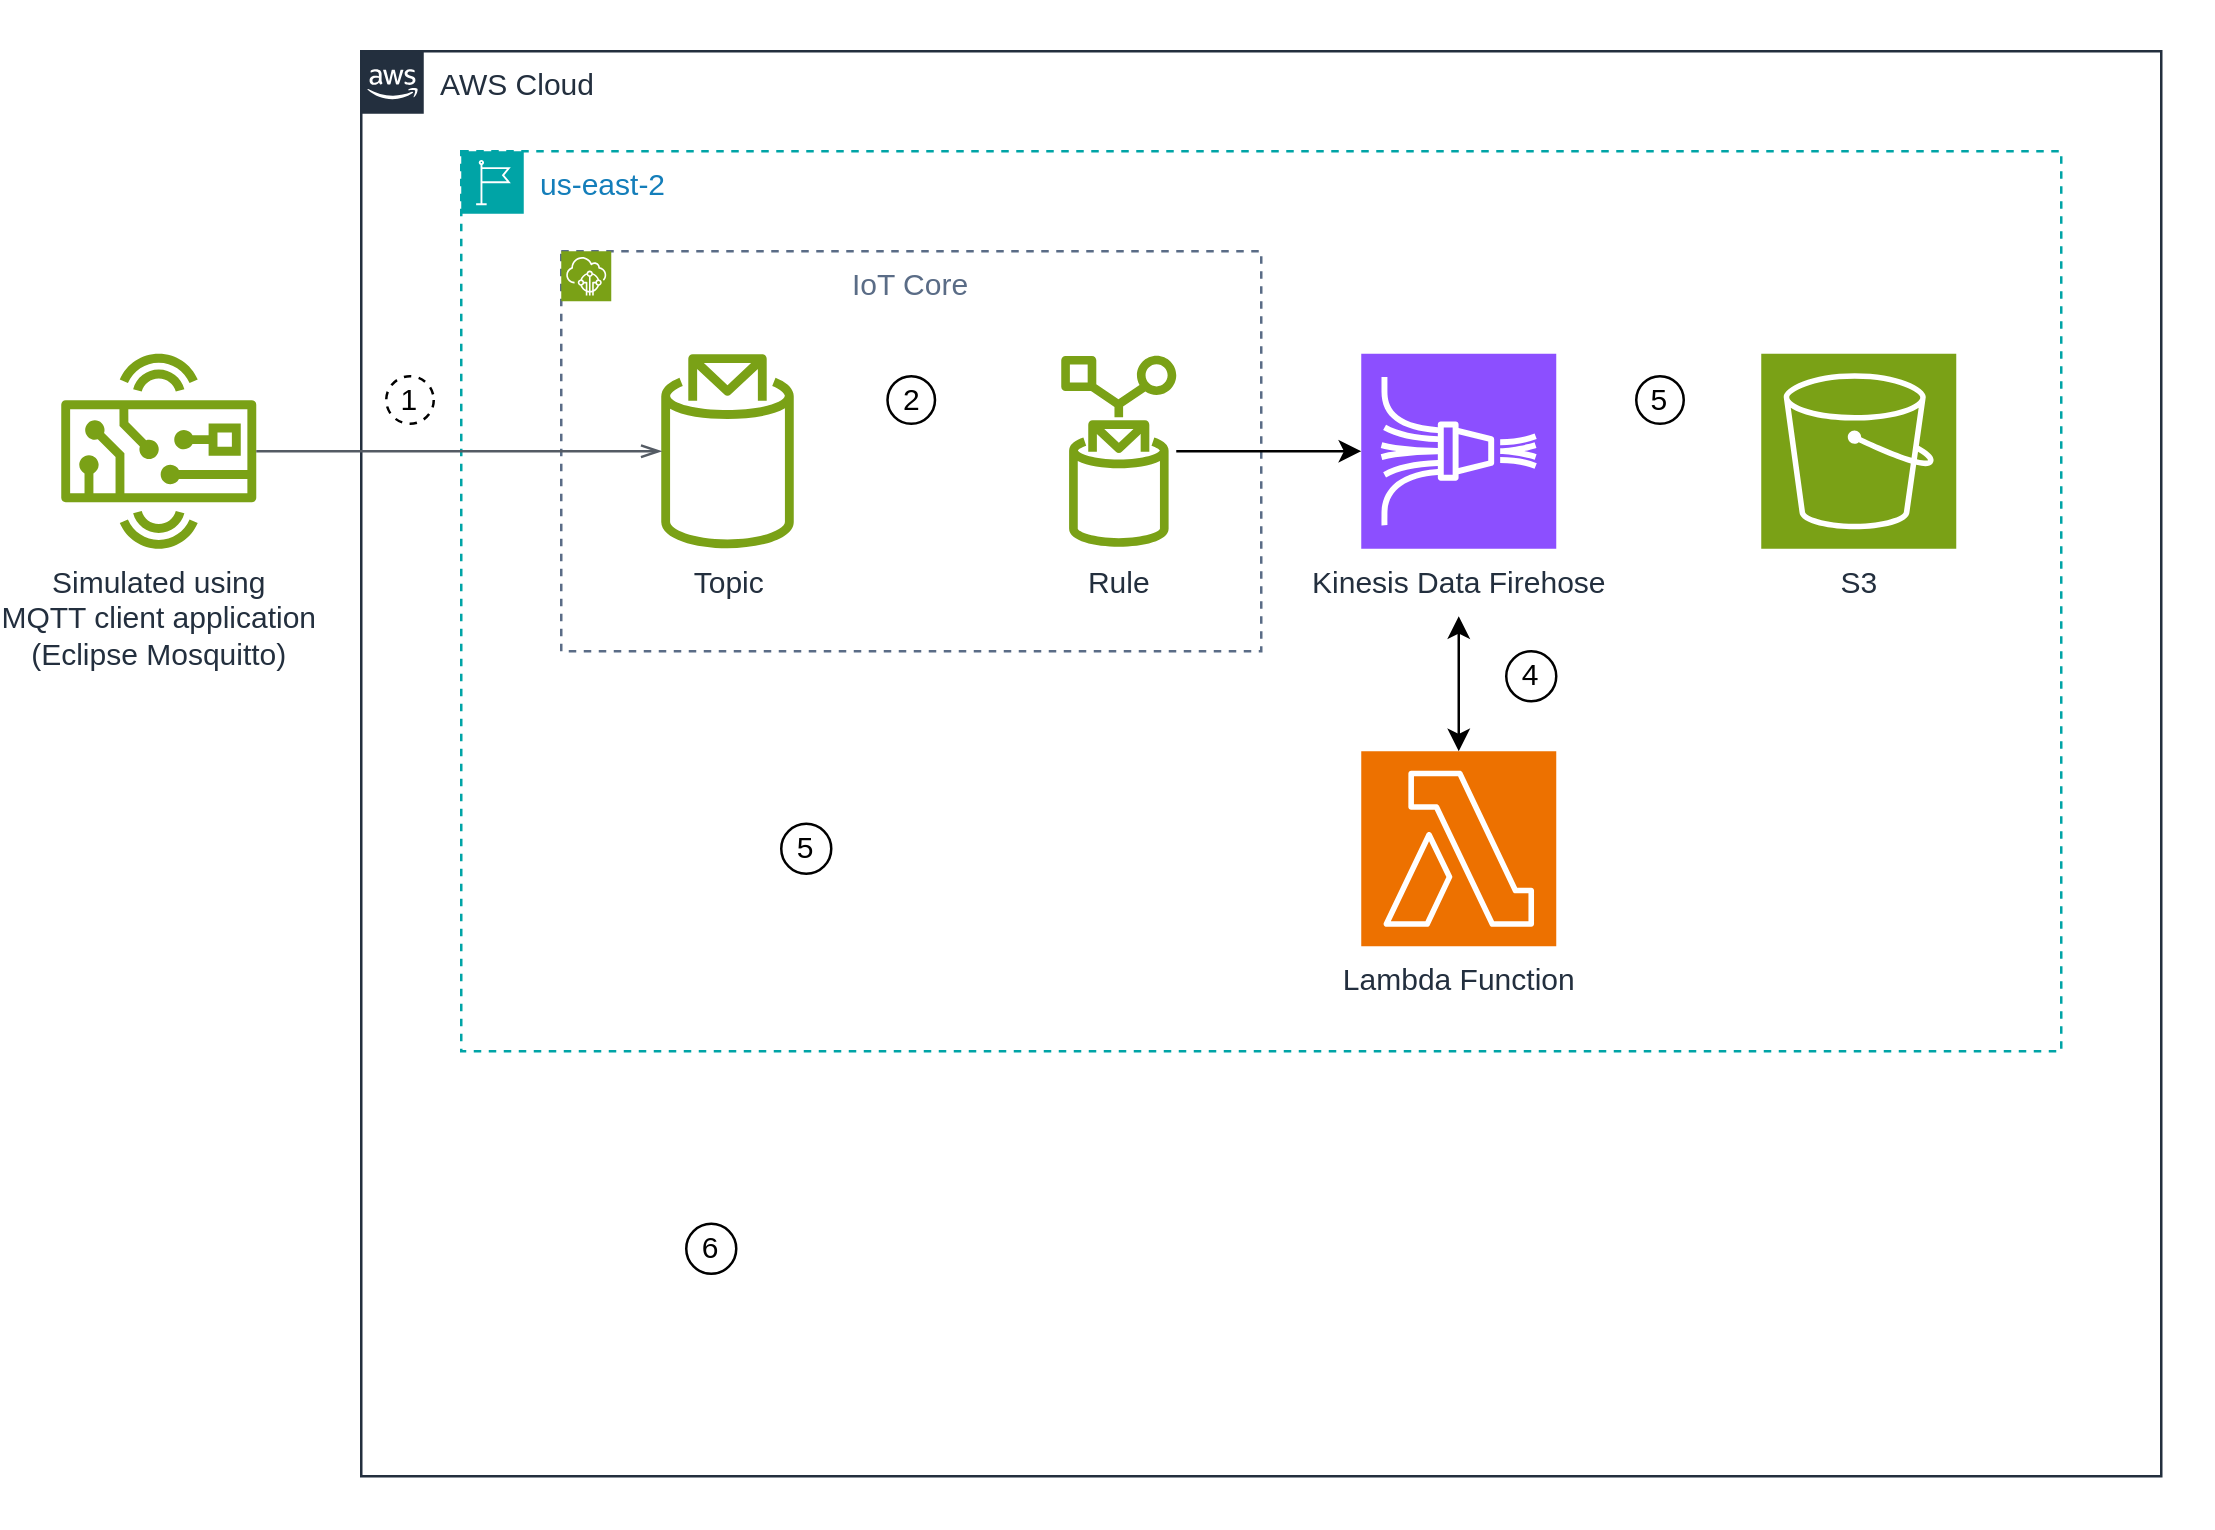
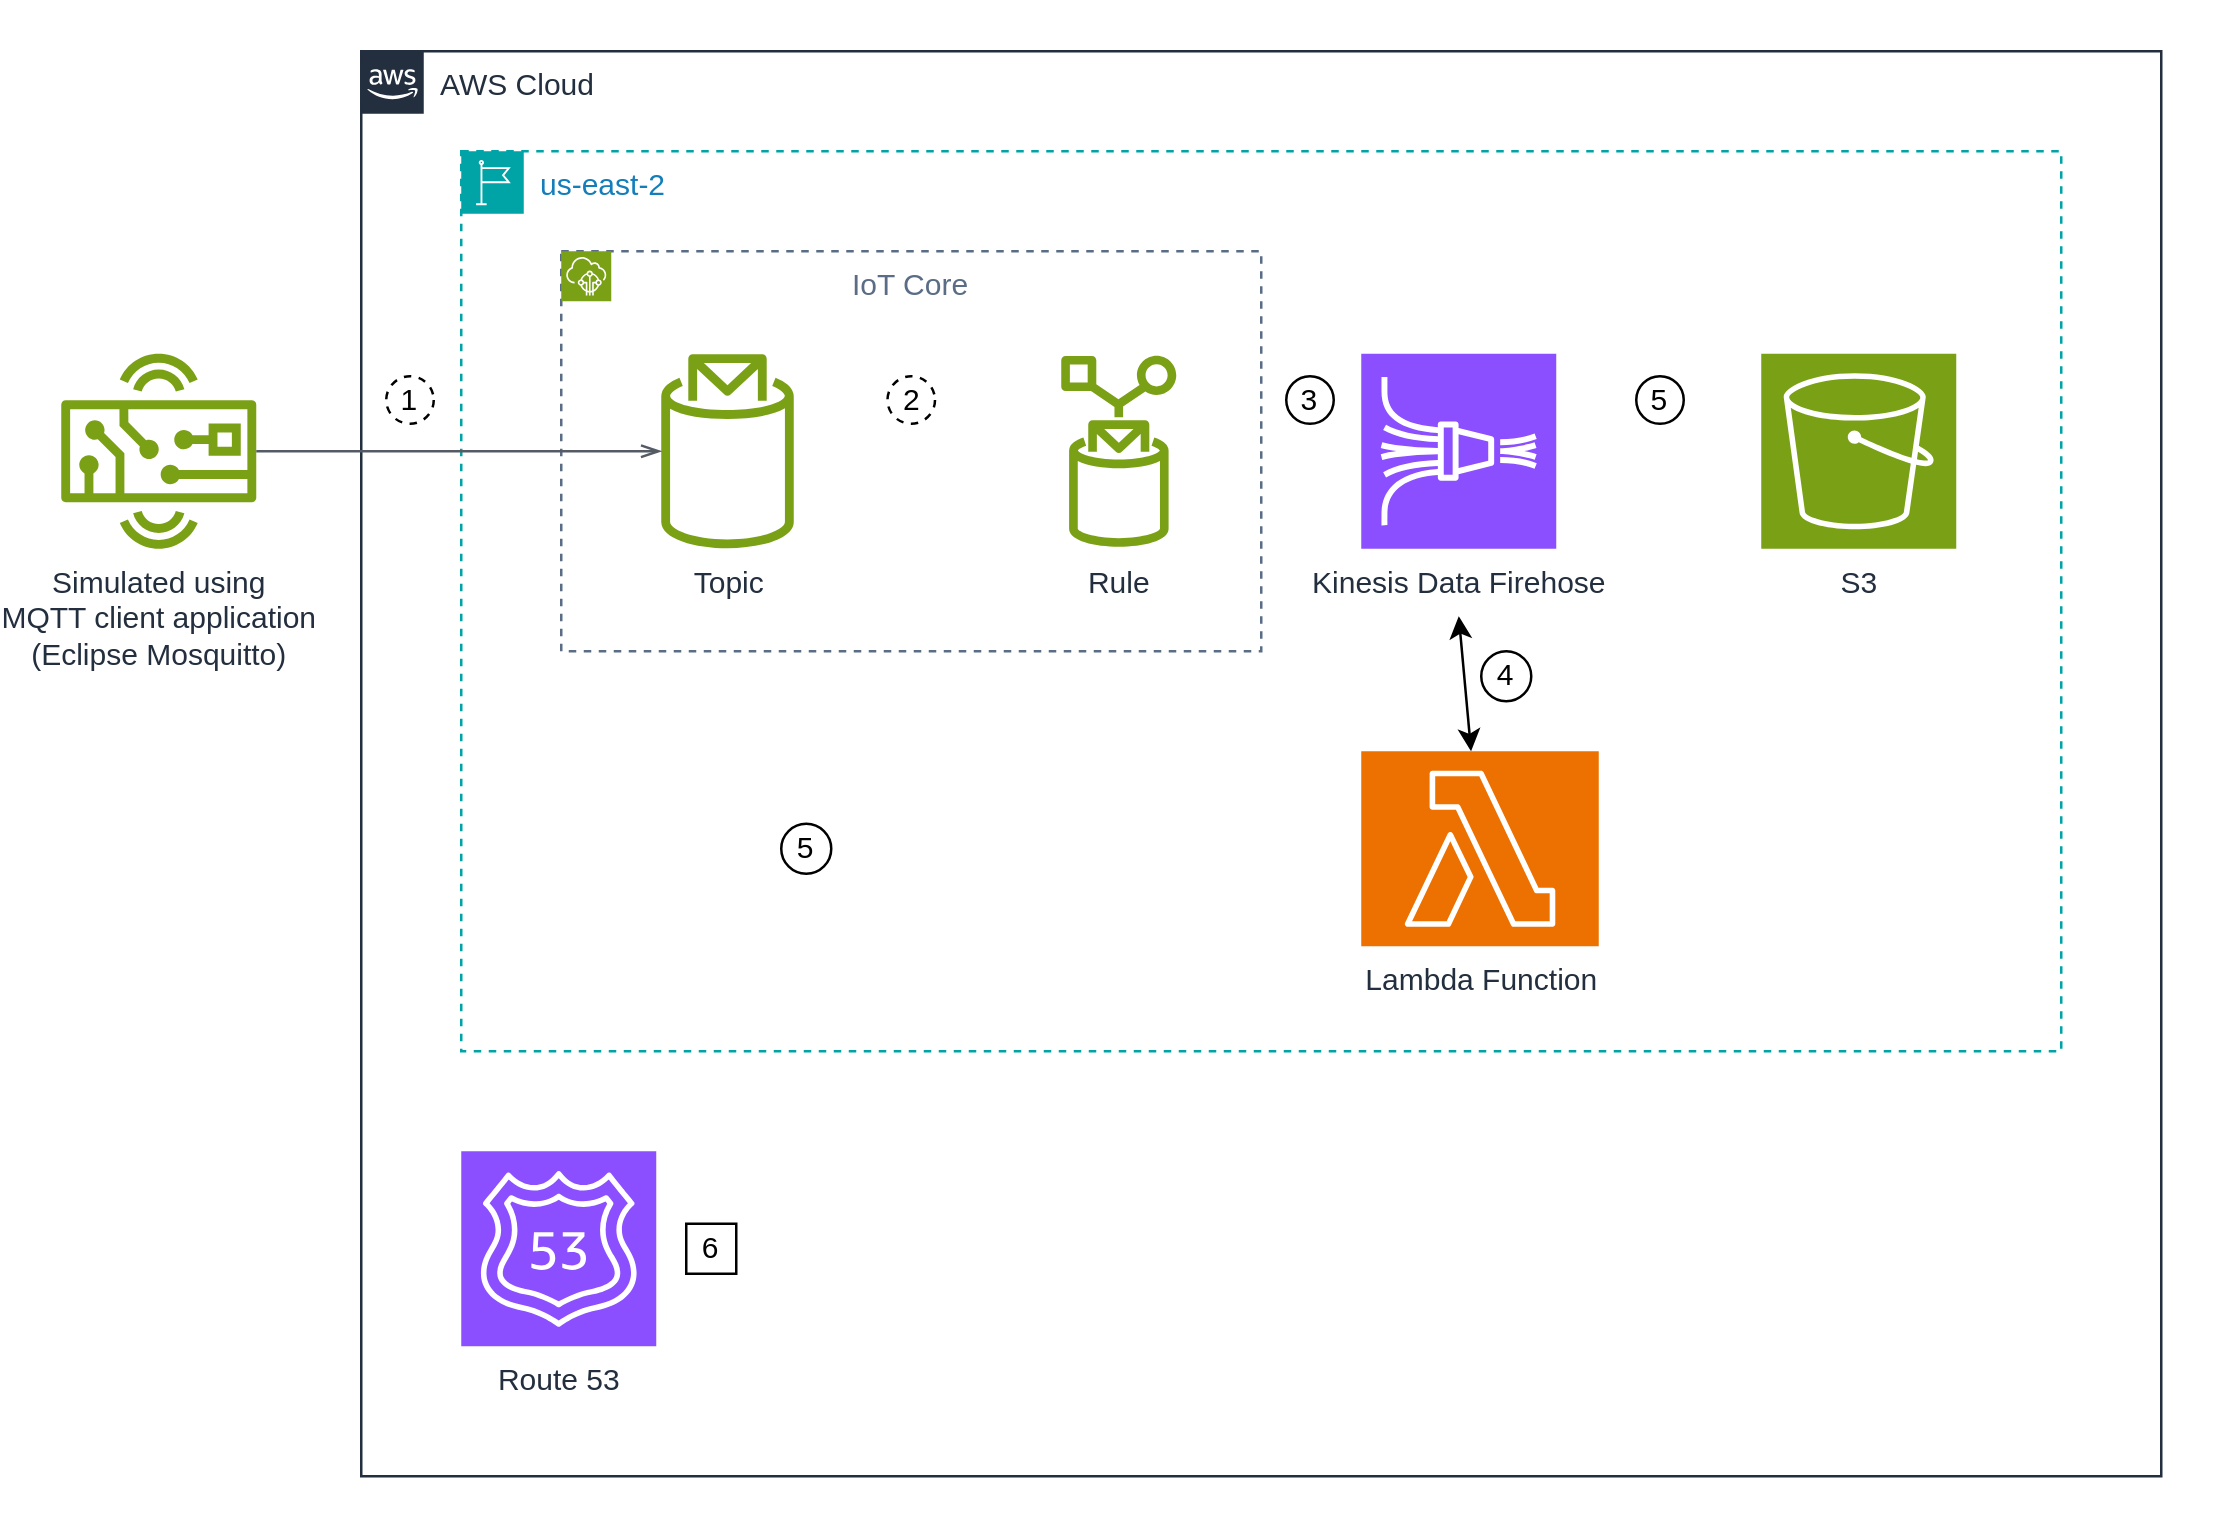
(911, 400) -> (911, 400)
none -> (1310, 400)
(1260, 451) -> none
(1531, 676) -> (1506, 676)
(1459, 849) -> (1480, 849)
none -> (559, 1249)
(711, 1249) -> (711, 1249)
